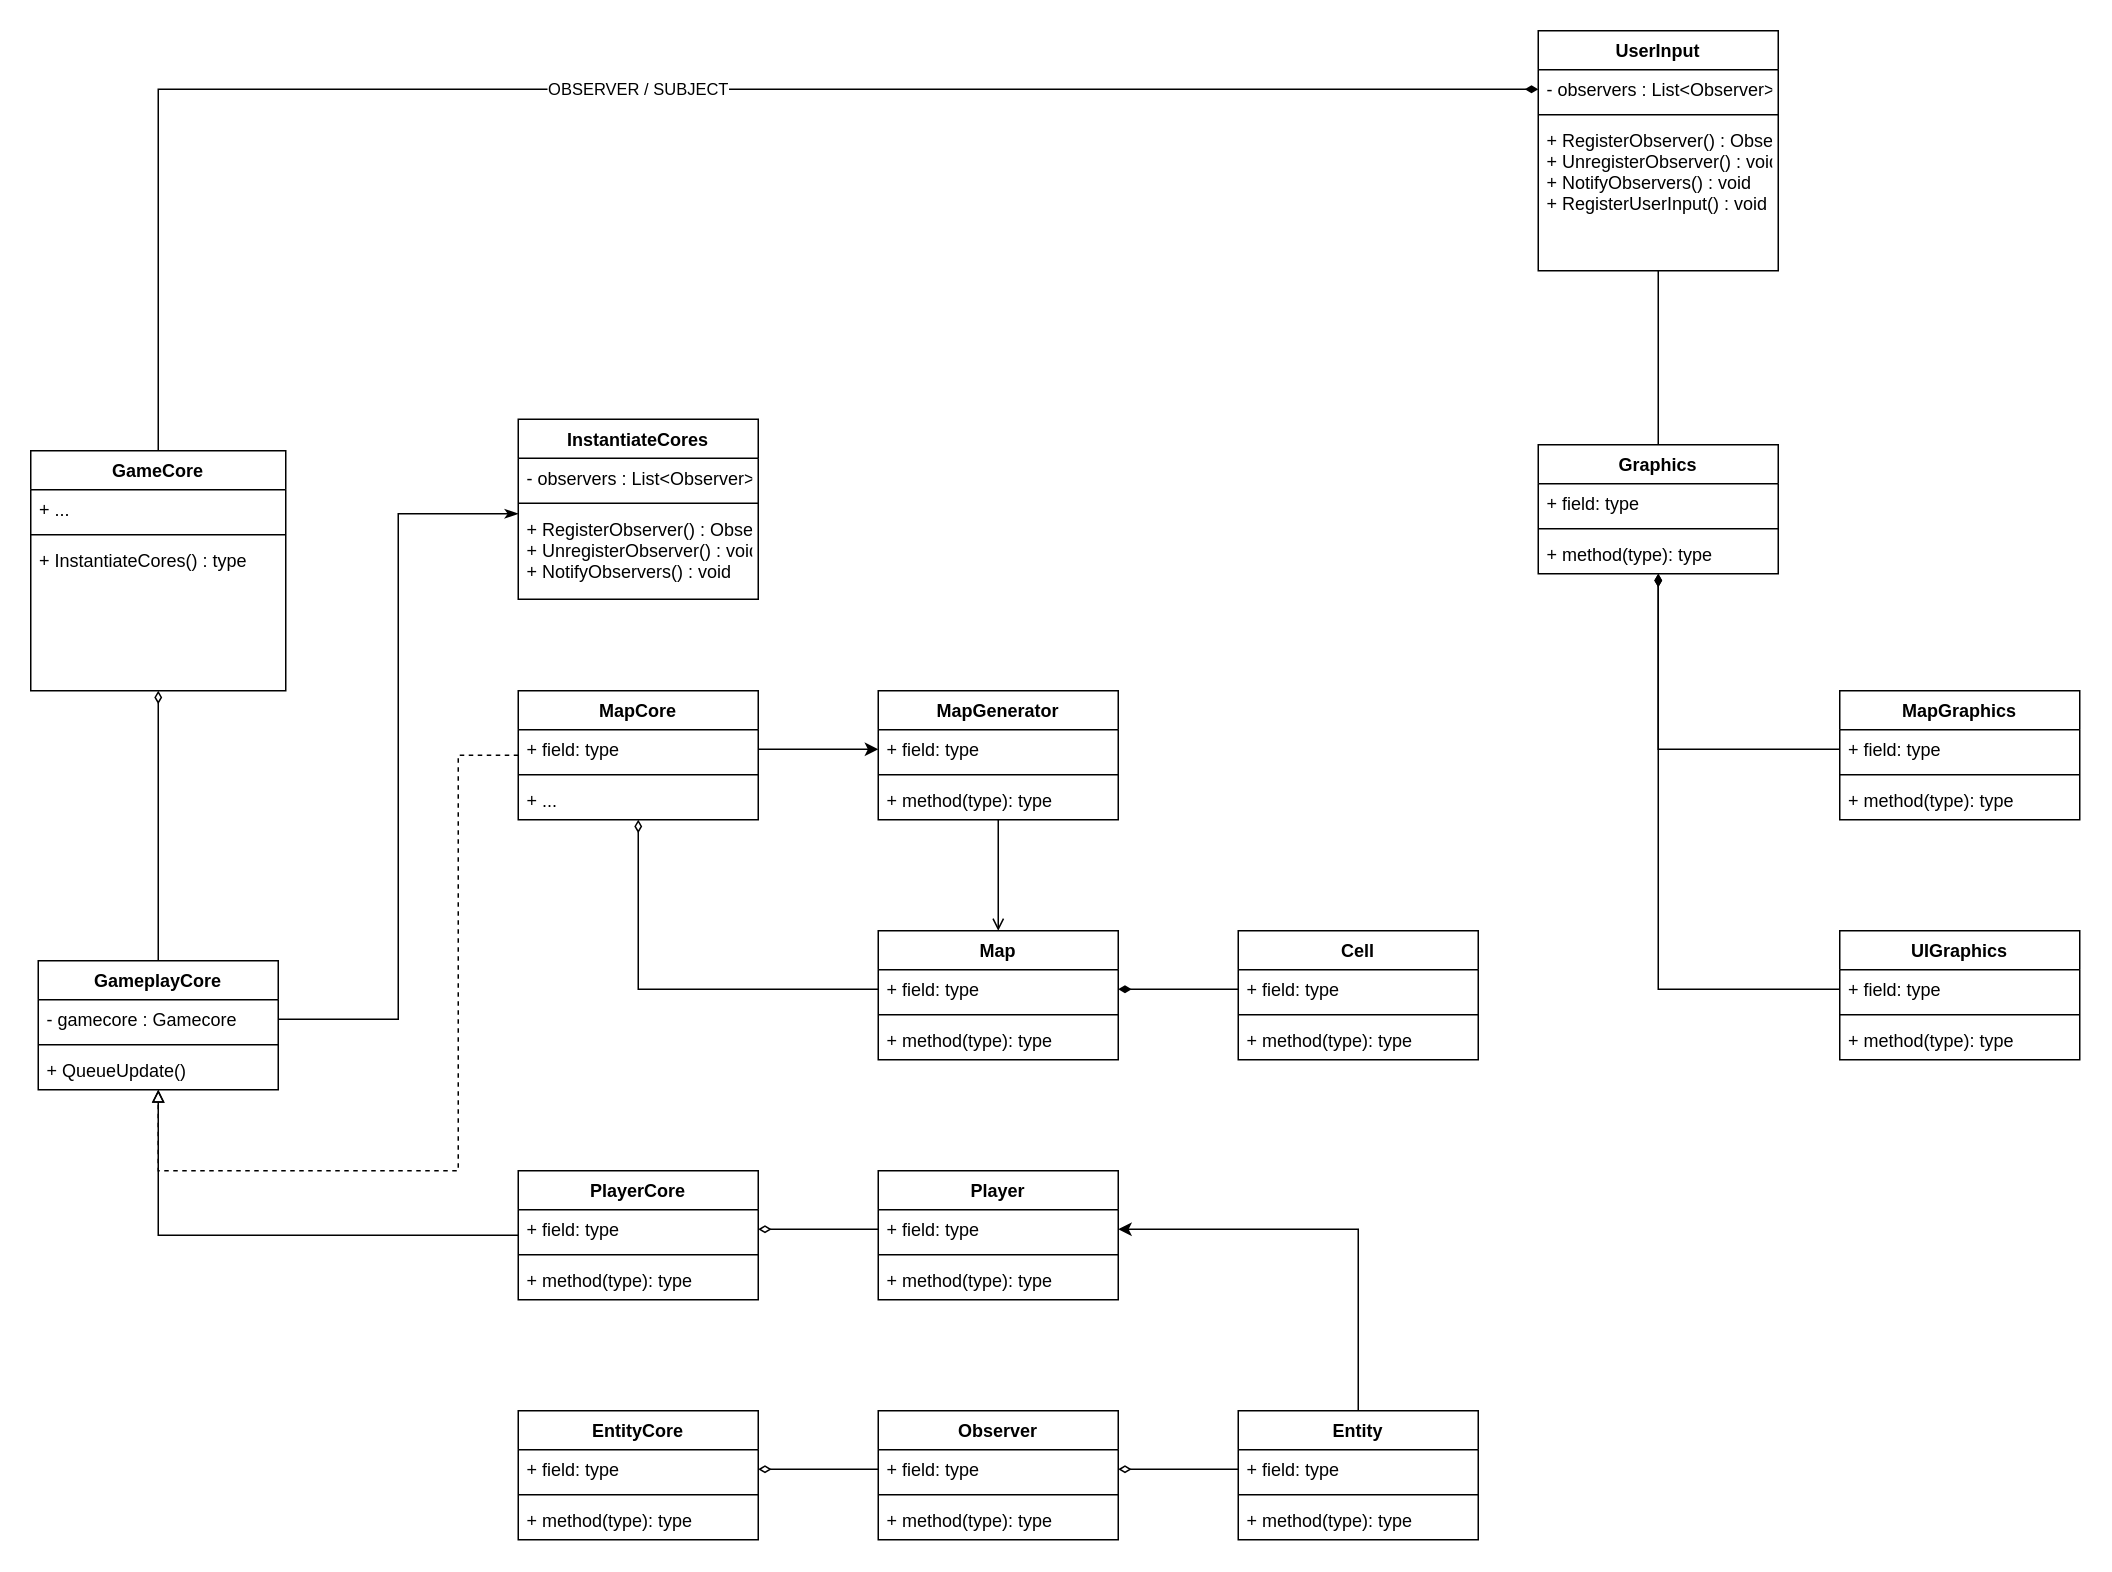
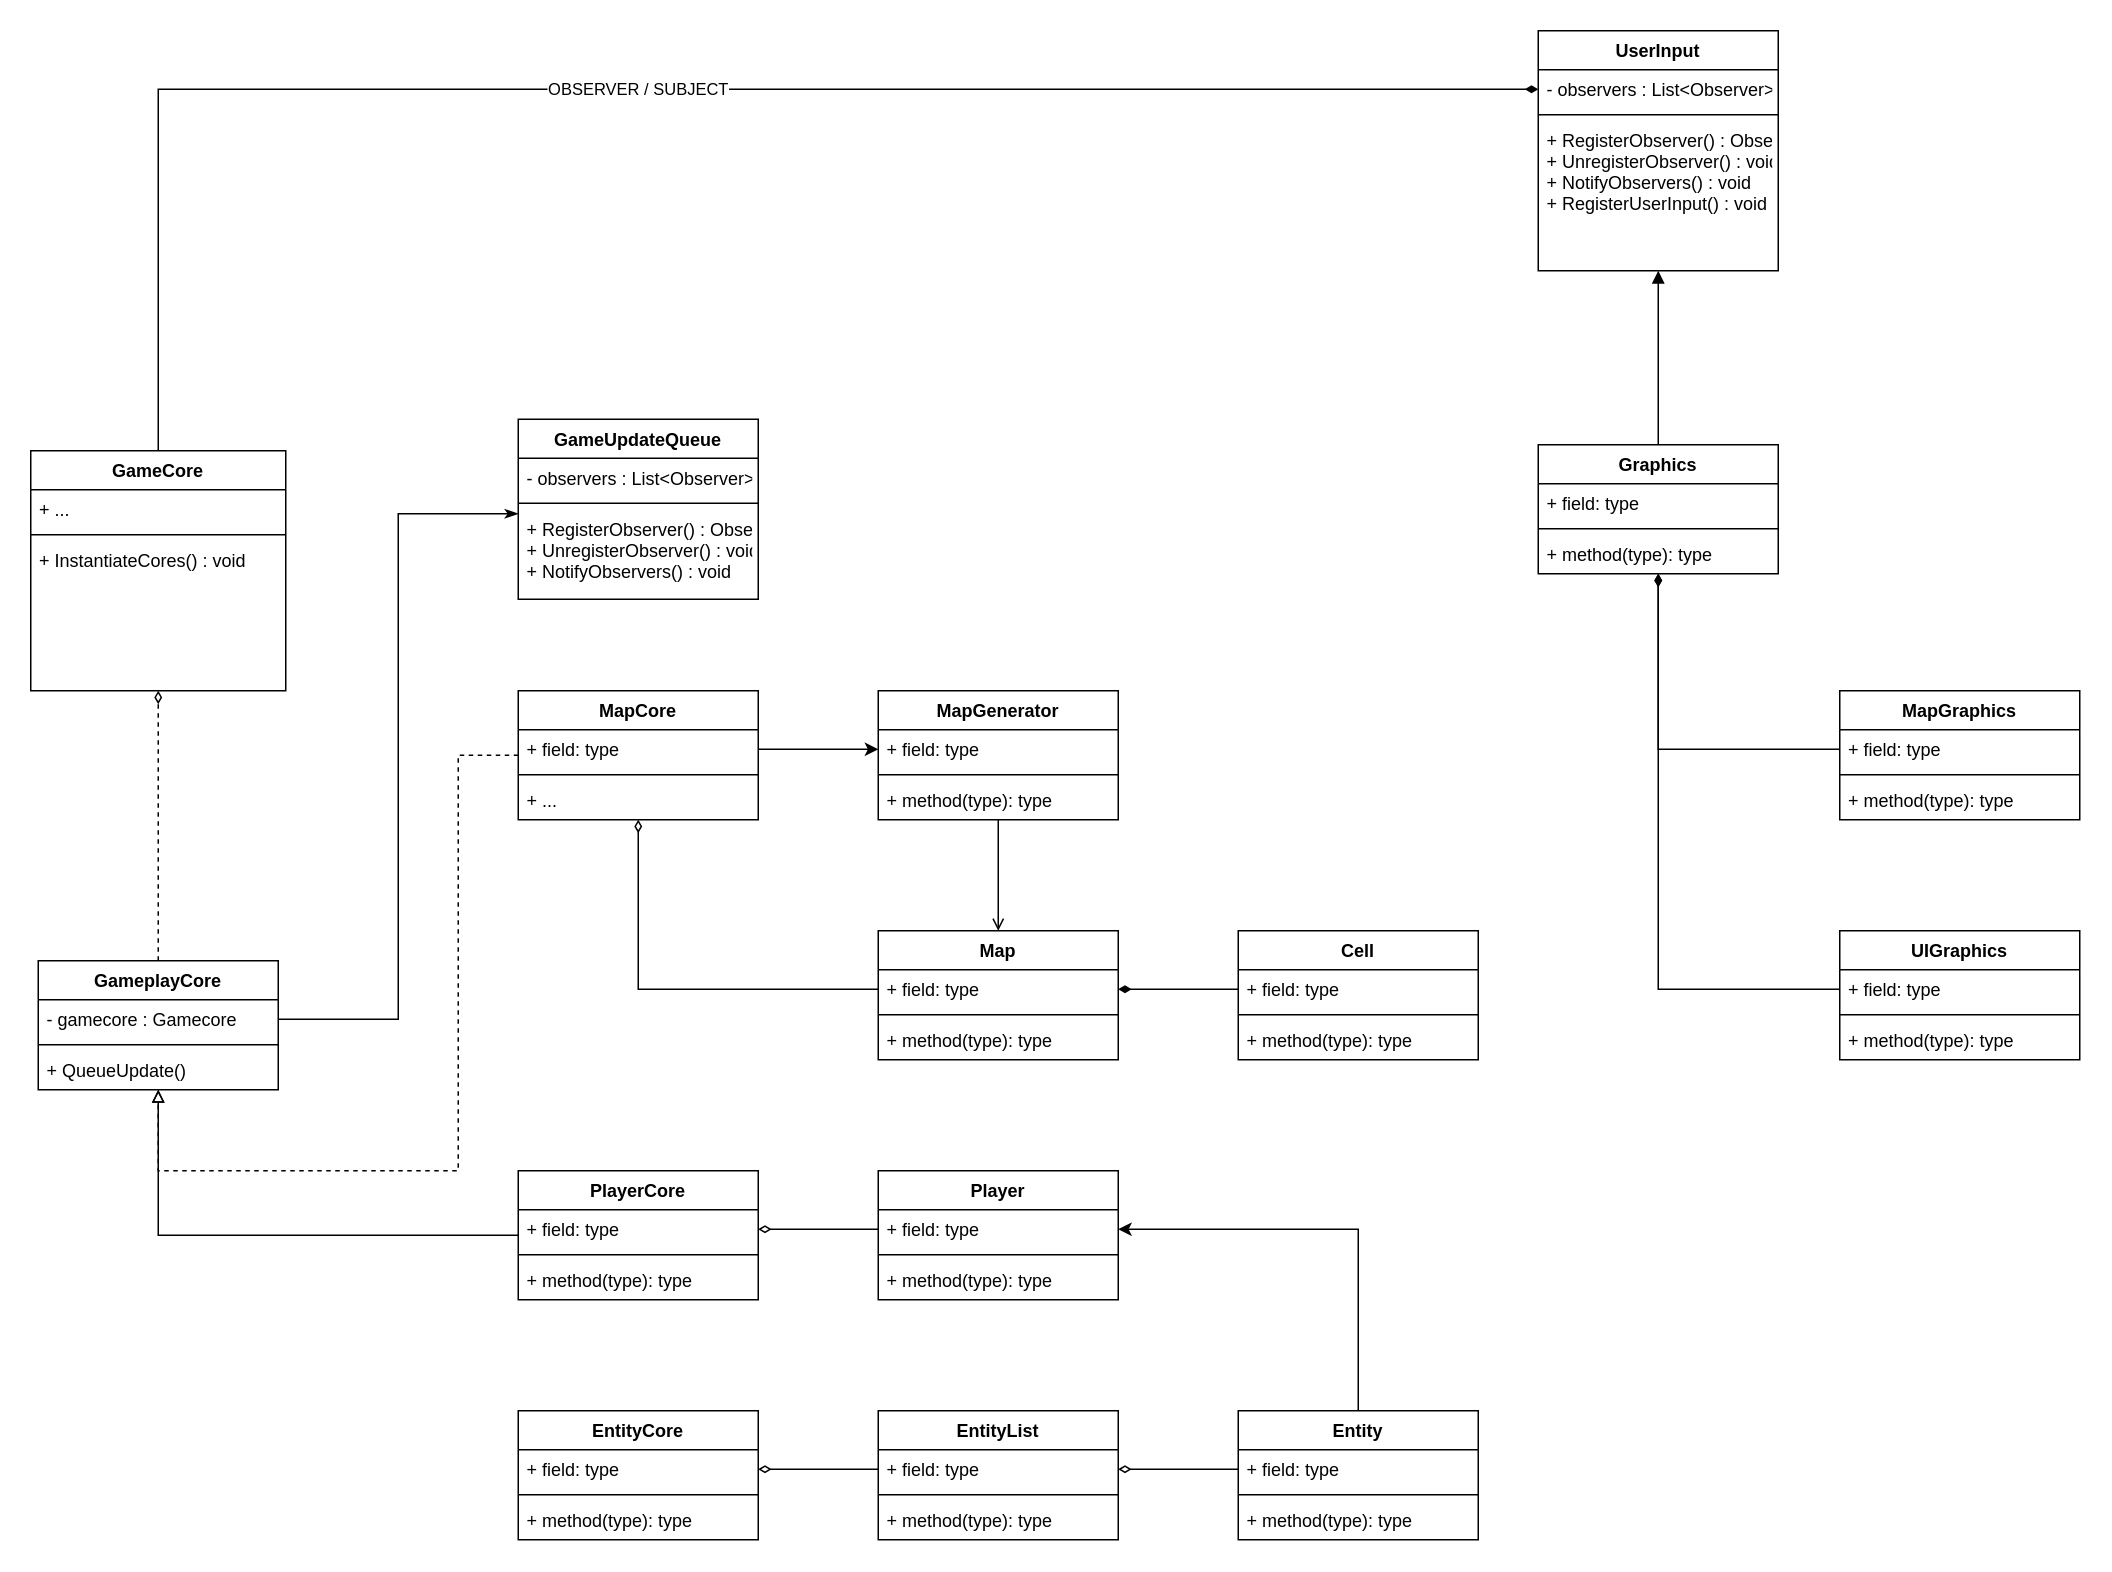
(1658, 279) -> (1658, 284)
(638, 440) -> (638, 440)
(163, 561) -> (161, 561)
(158, 833) -> (158, 833)
(998, 1431) -> (998, 1431)
